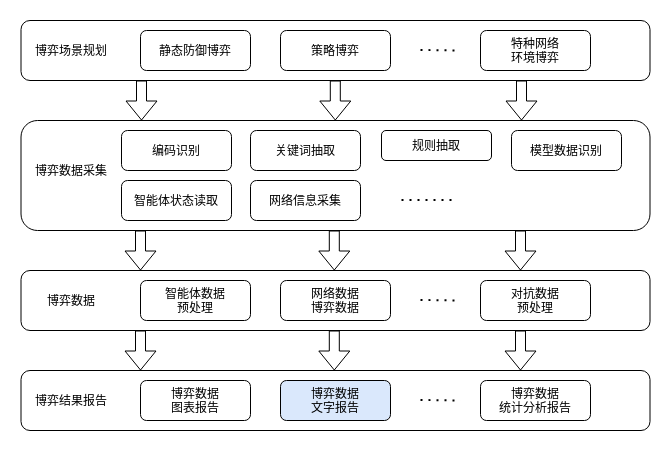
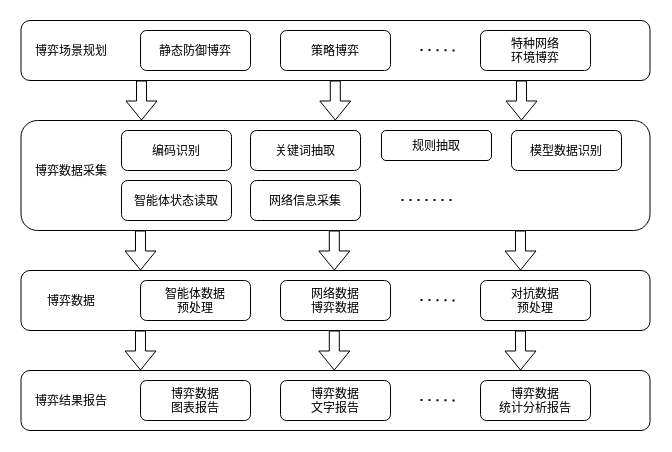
(336, 401) -> (336, 401)
